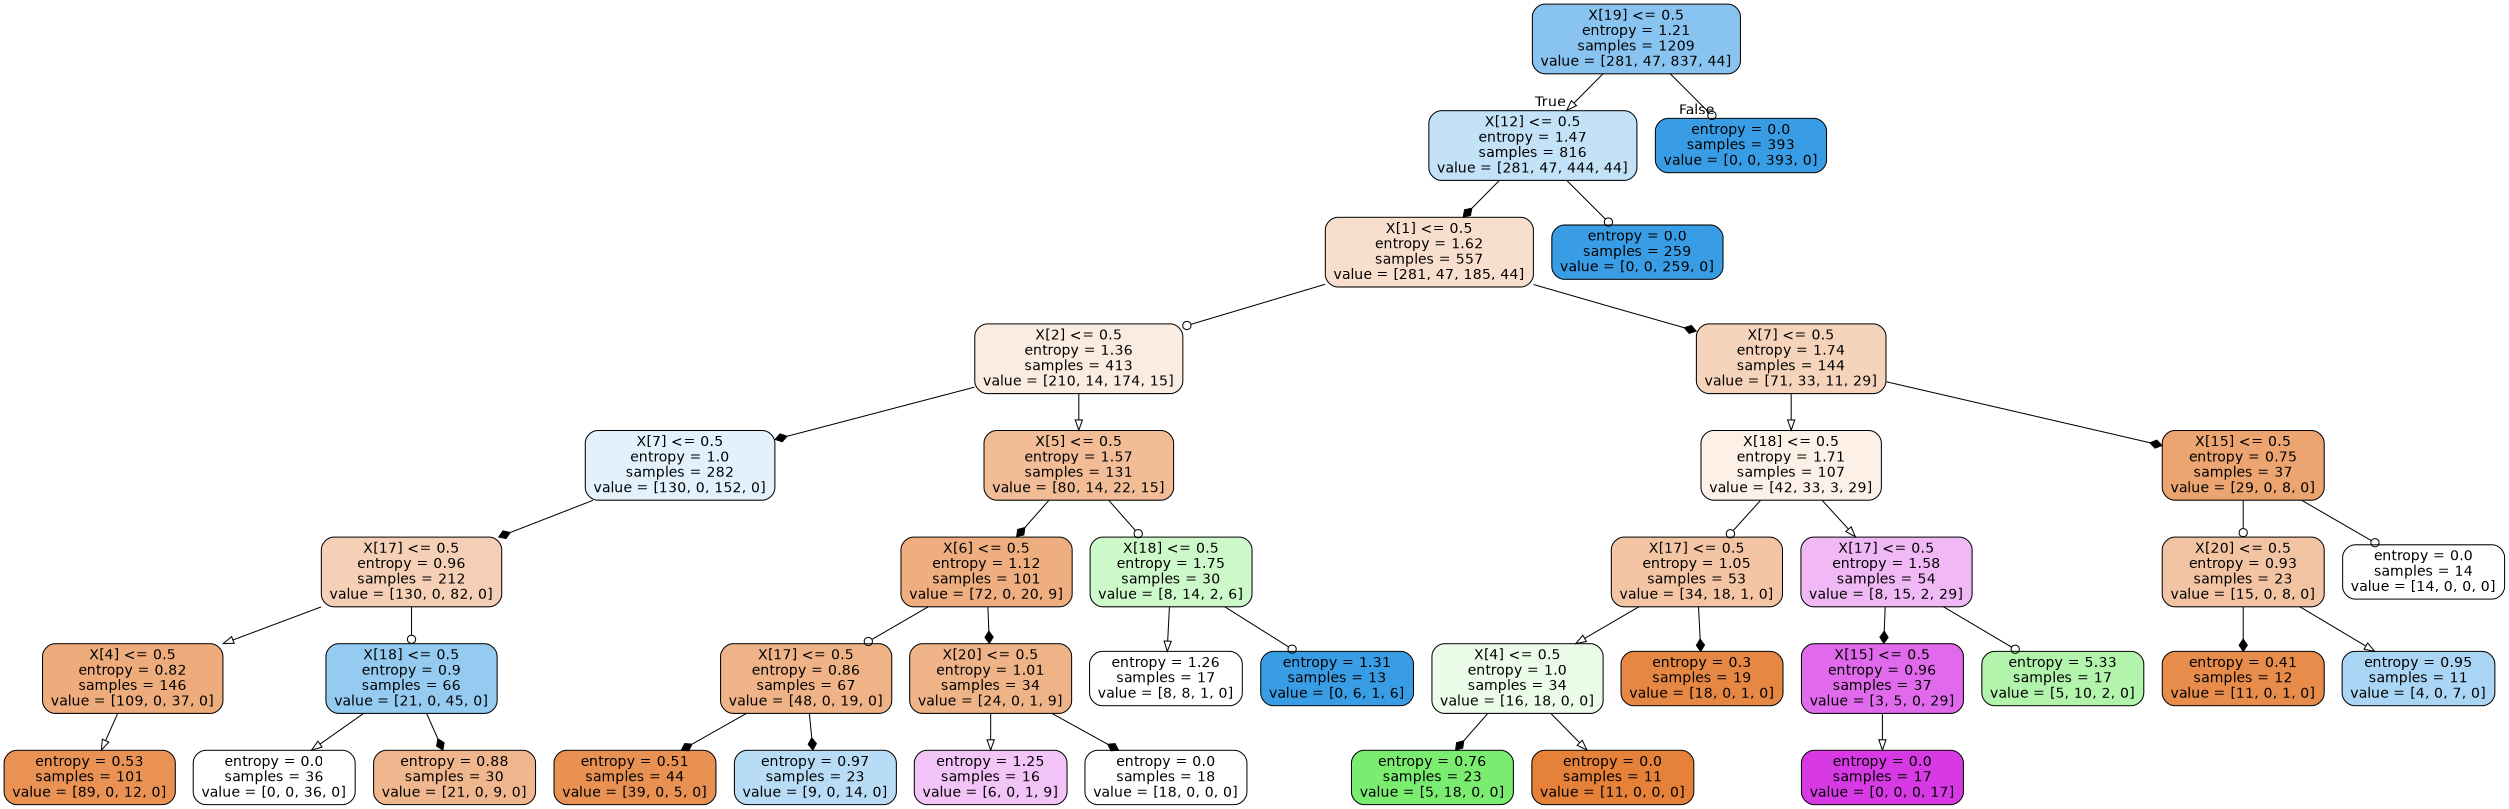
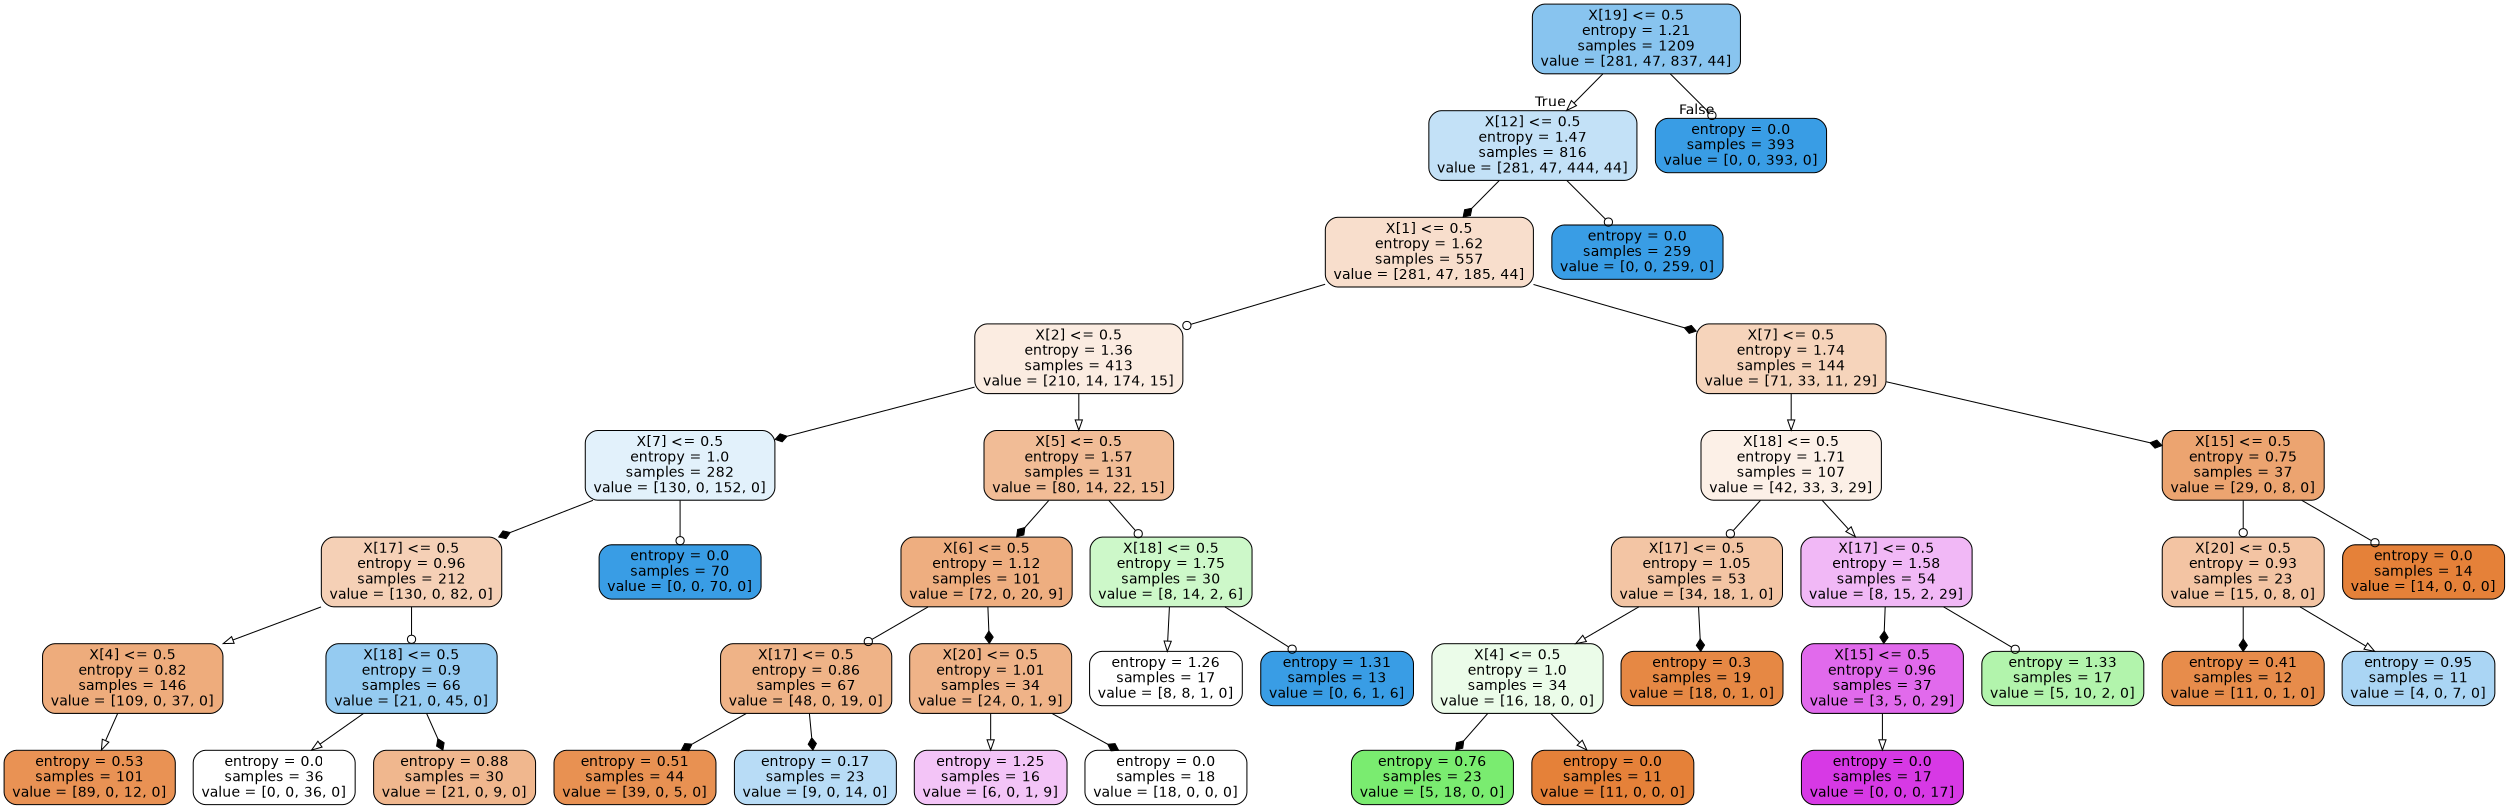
none -> (680, 572)
(2424, 572) -> (2424, 572)
(2063, 679) -> (2063, 679)
(815, 777) -> (815, 777)
